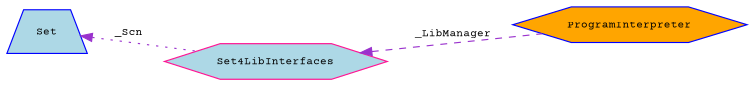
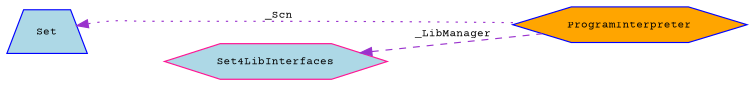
(144, 44) -> (304, 21)
